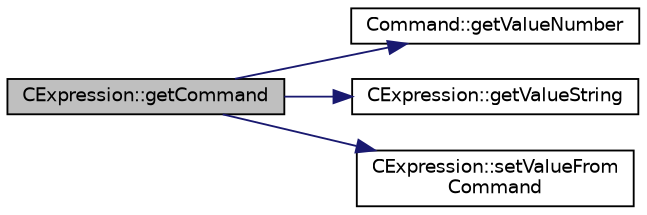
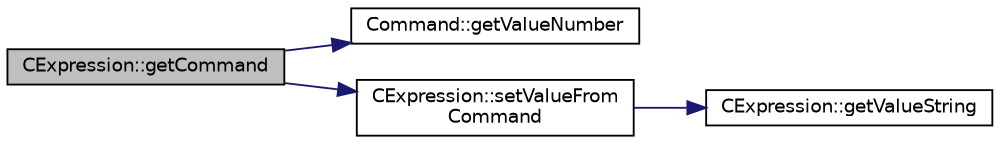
(309, 97) -> (660, 108)
